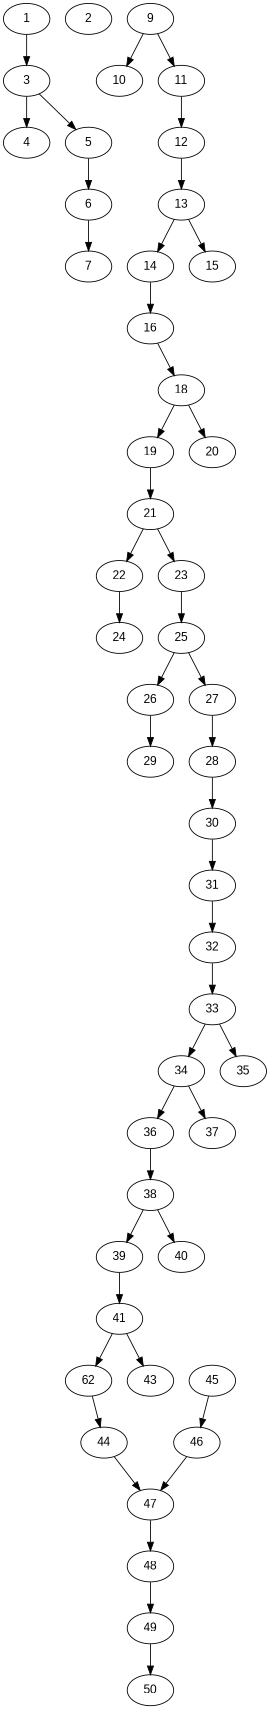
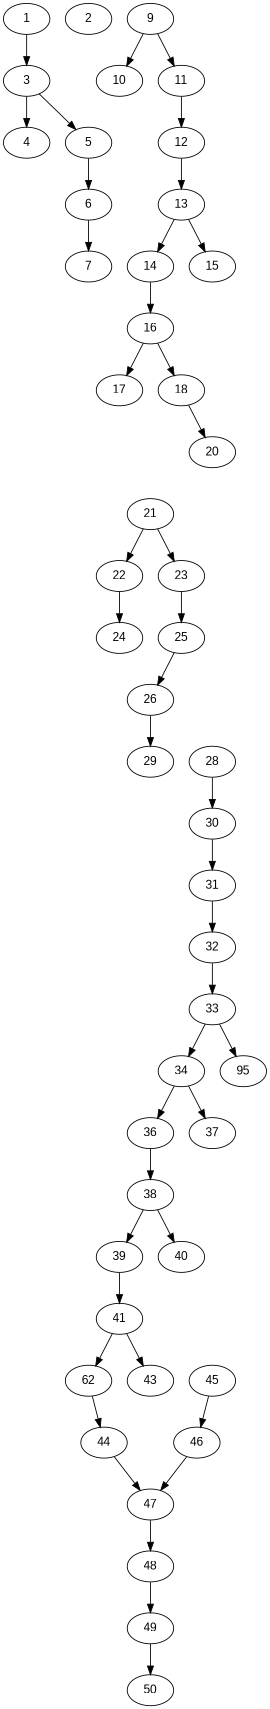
none -> (120, 390)
(150, 452) -> none
(212, 700) -> none
(243, 1071) -> (243, 1071)
